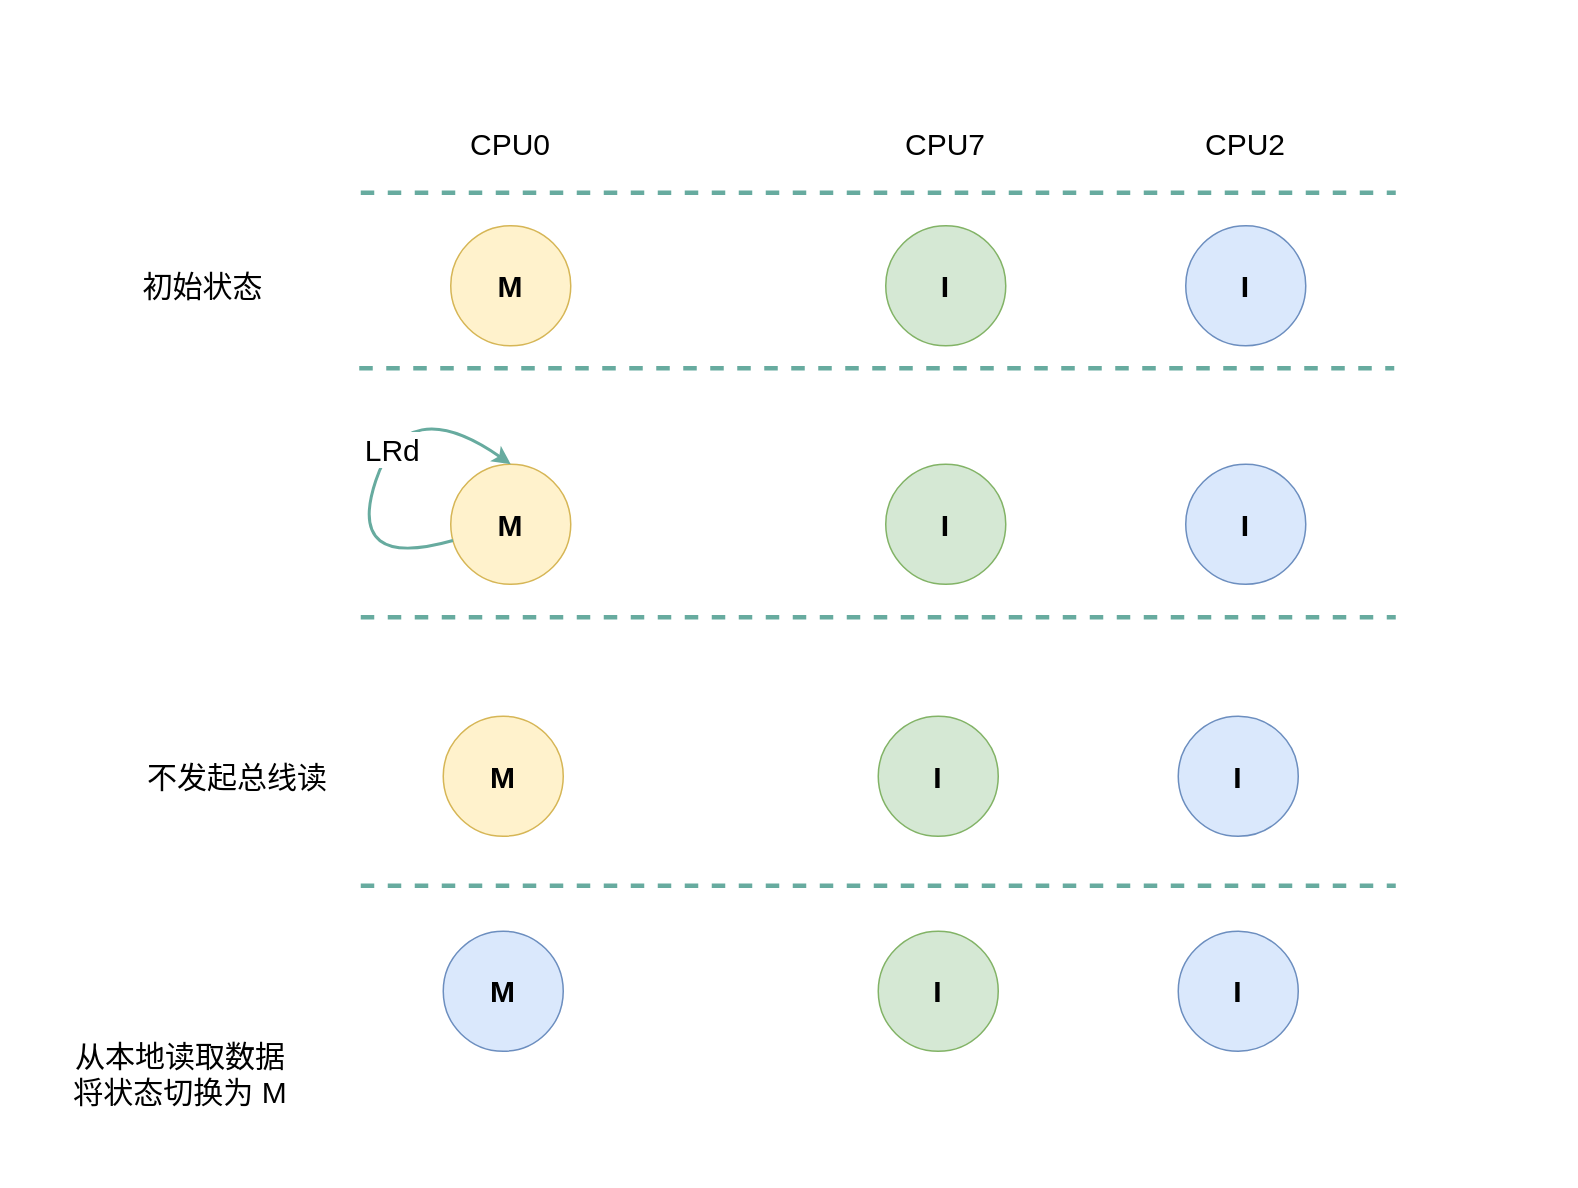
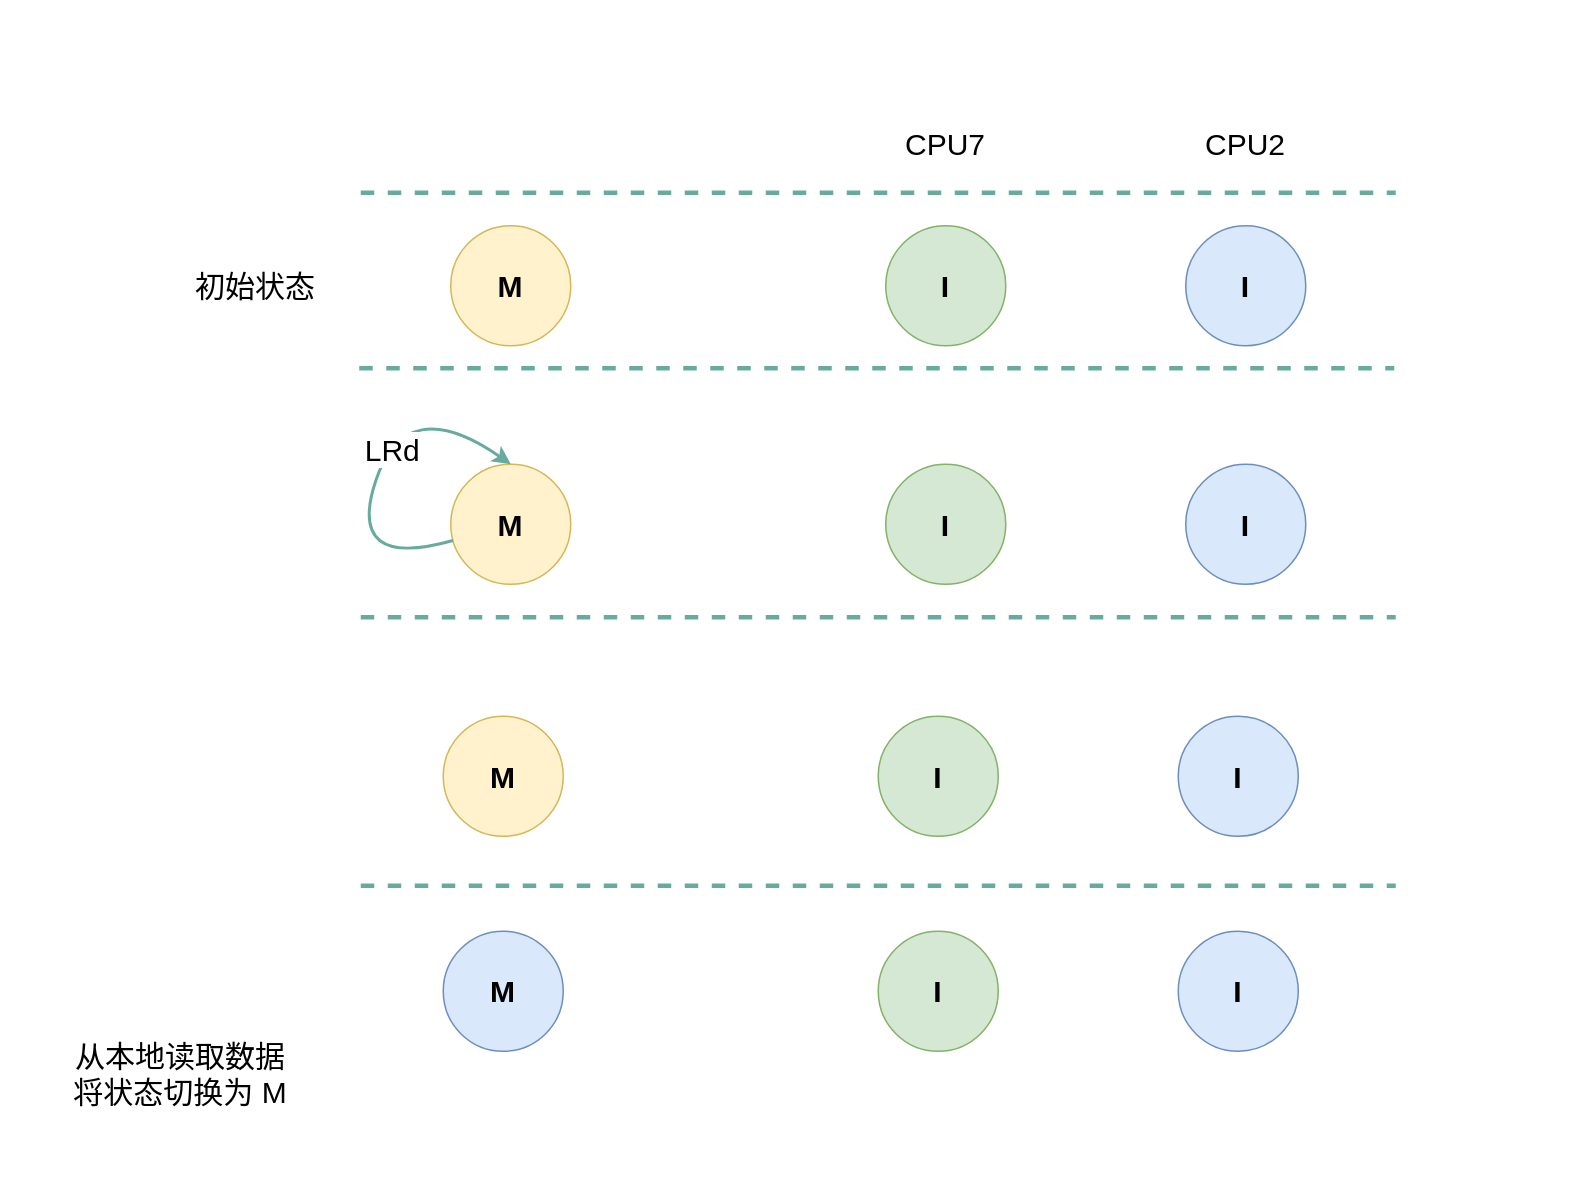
(511, 143) -> none
(203, 286) -> (256, 286)
(238, 776) -> none
